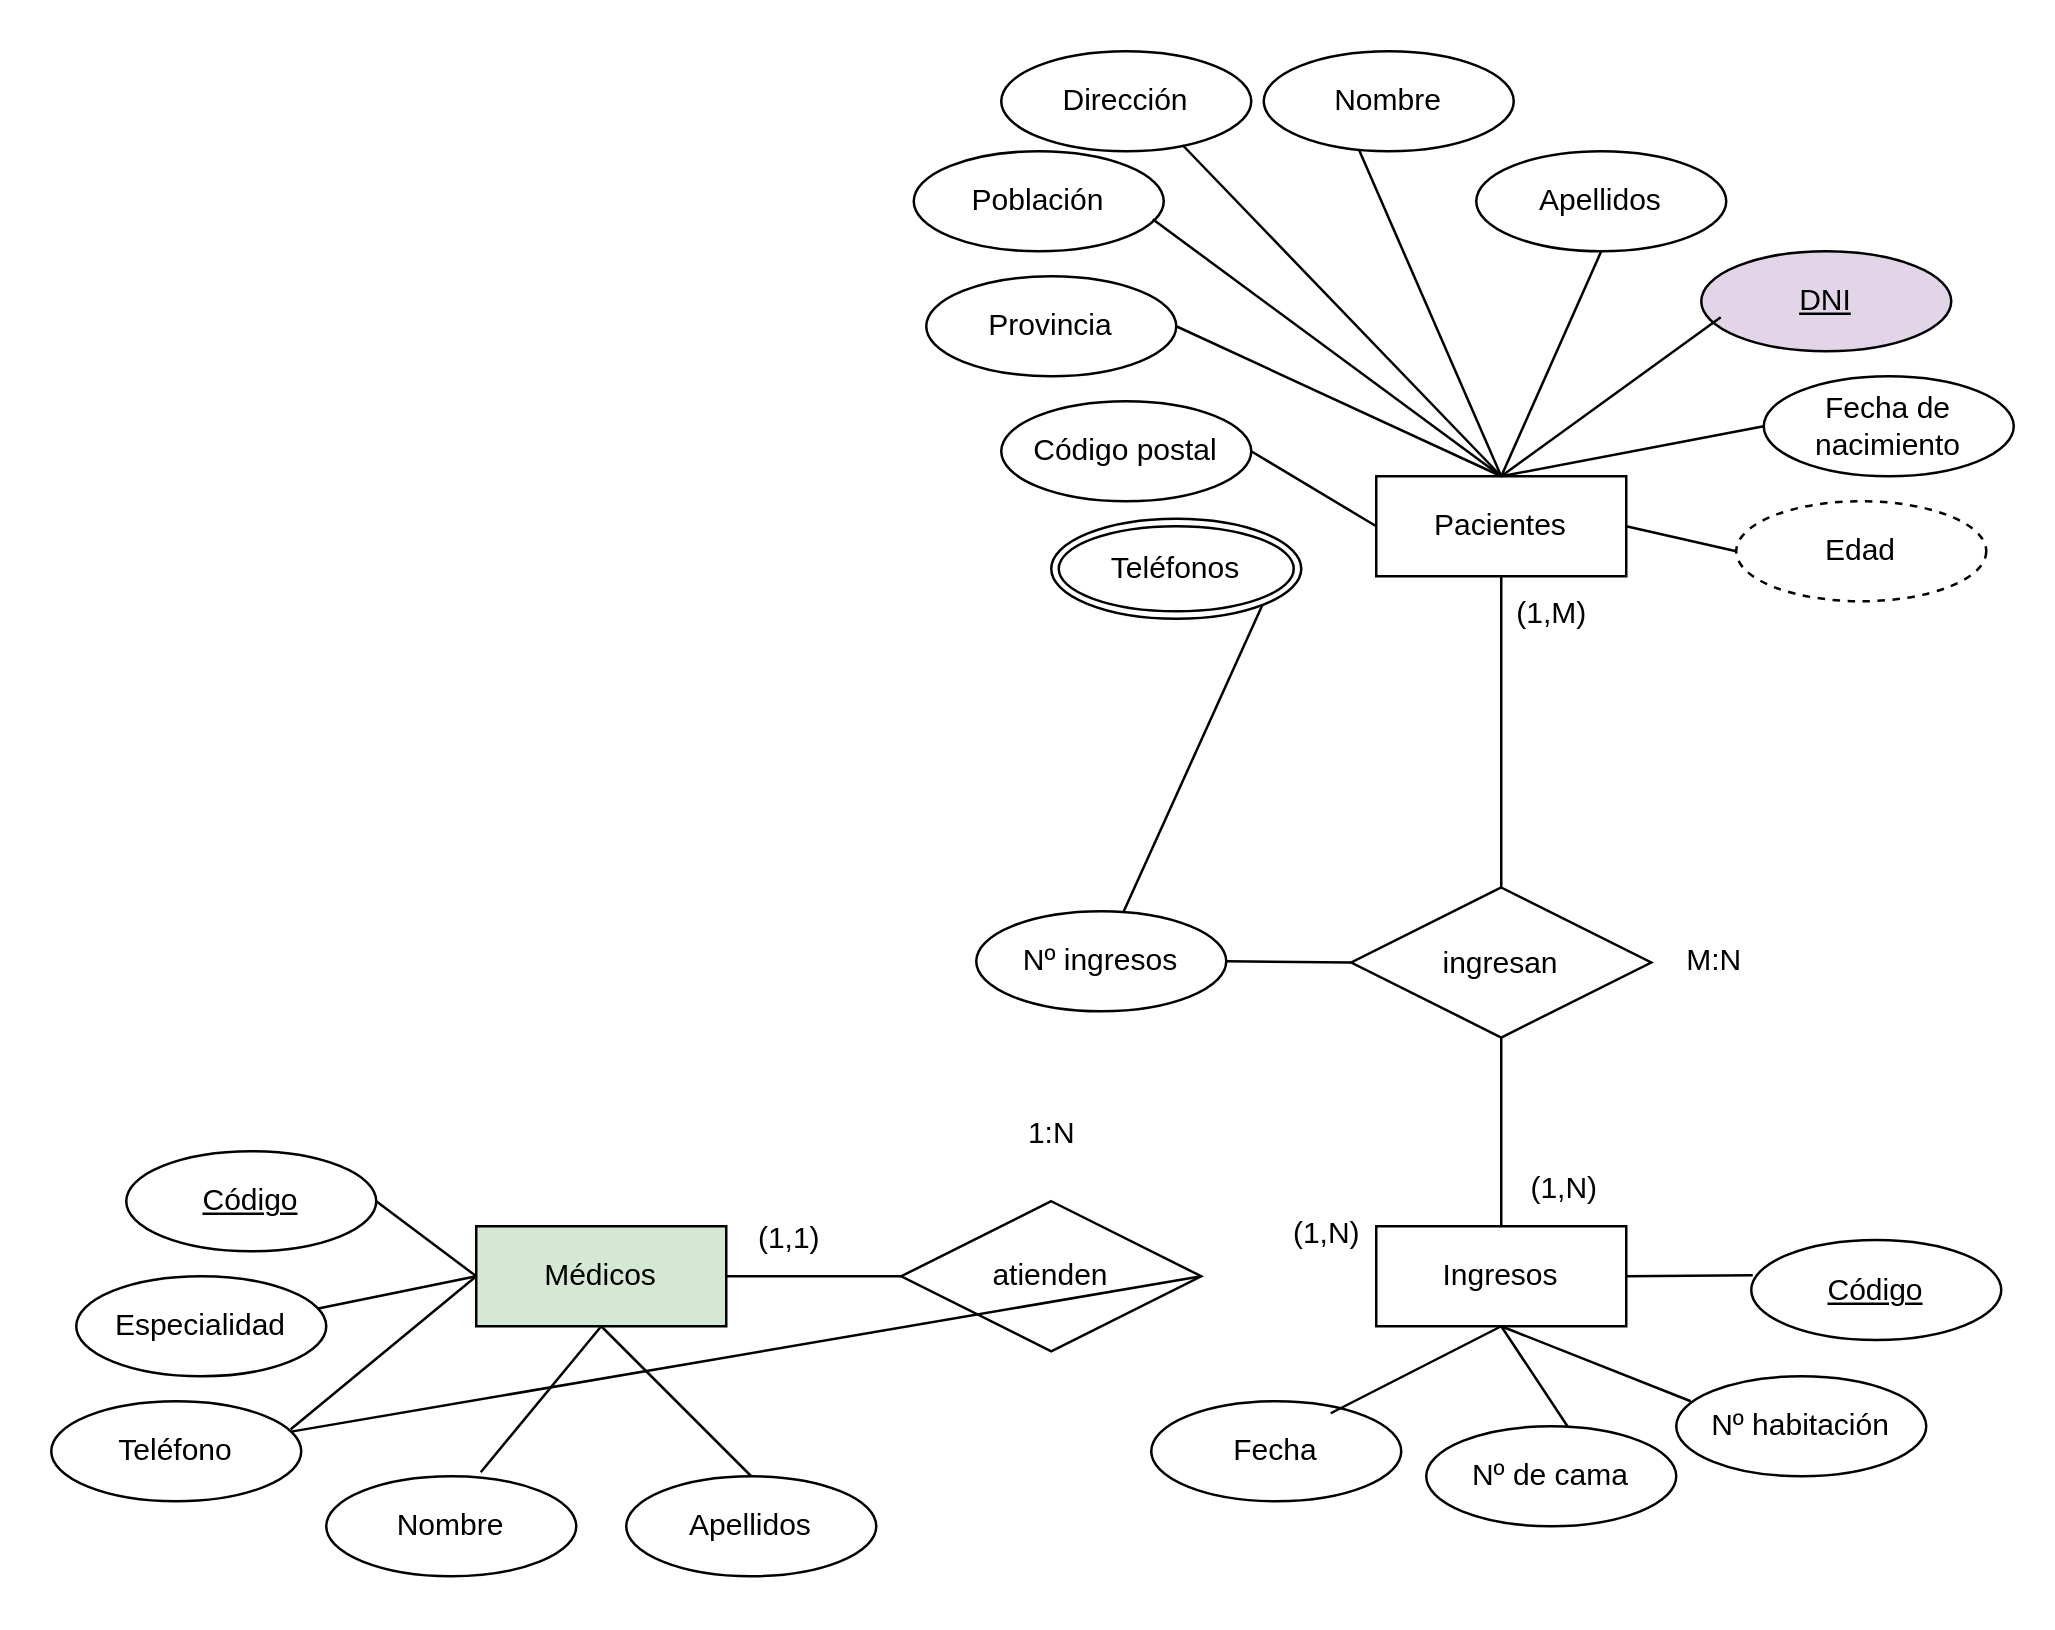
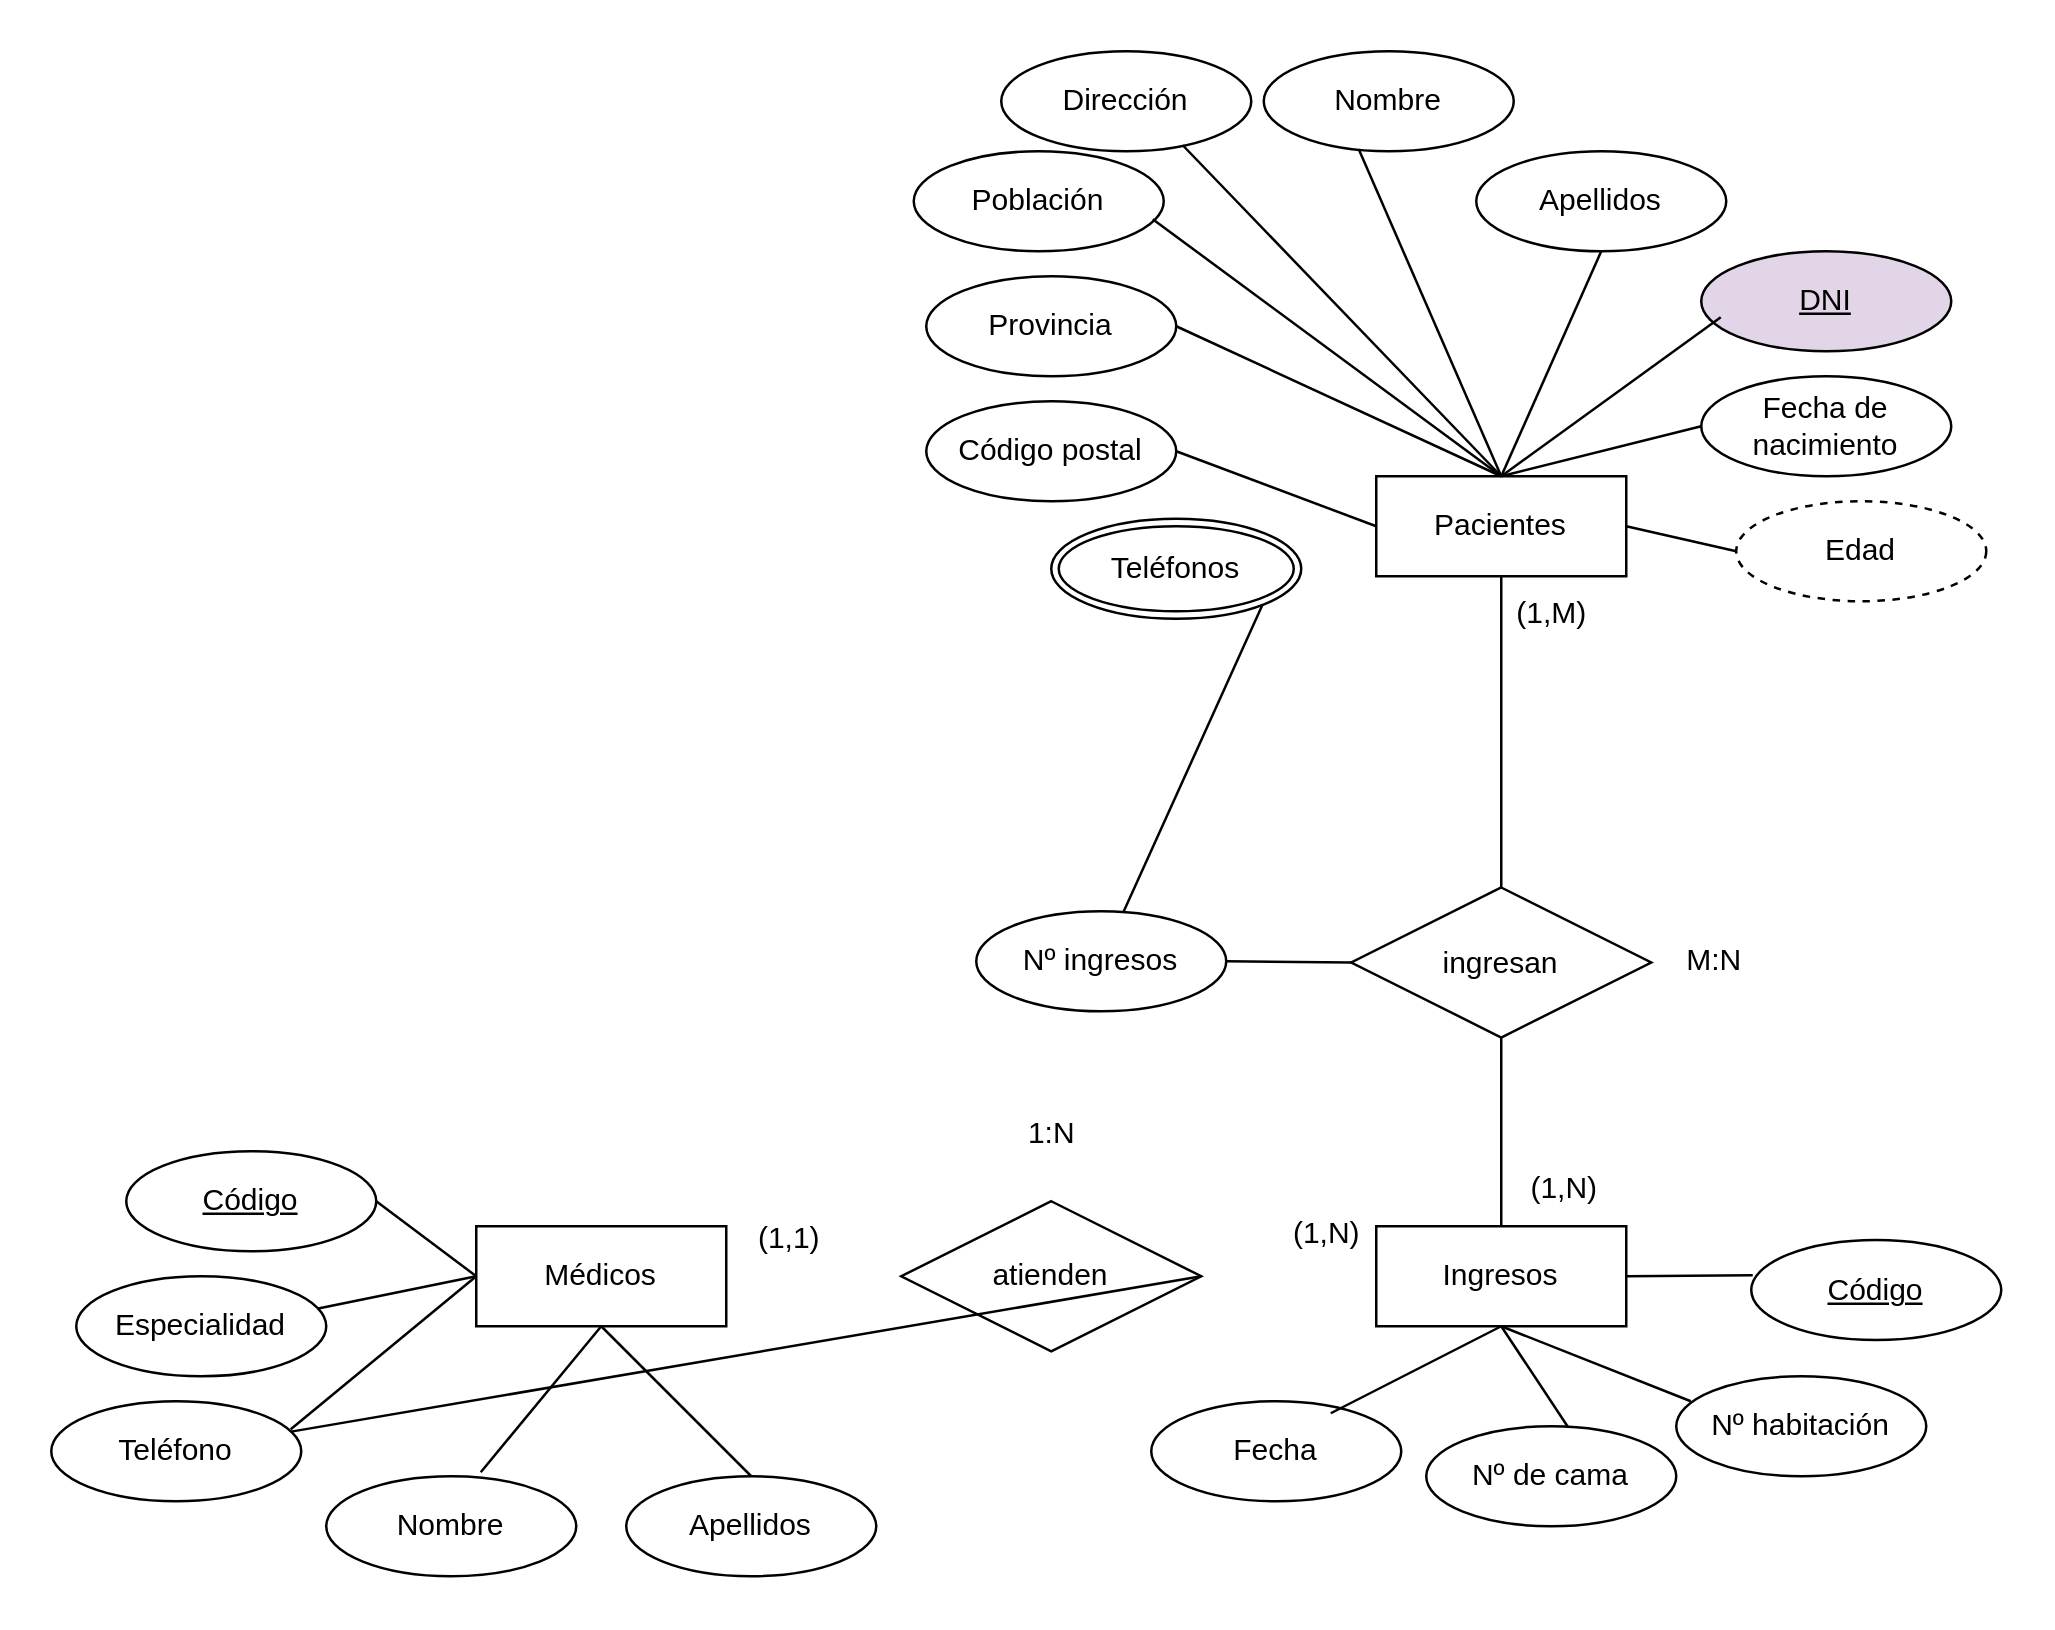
(1889, 426) -> (1826, 426)
(1126, 451) -> (1051, 451)
(601, 1276) -> (601, 1276)
(813, 1276) -> none
